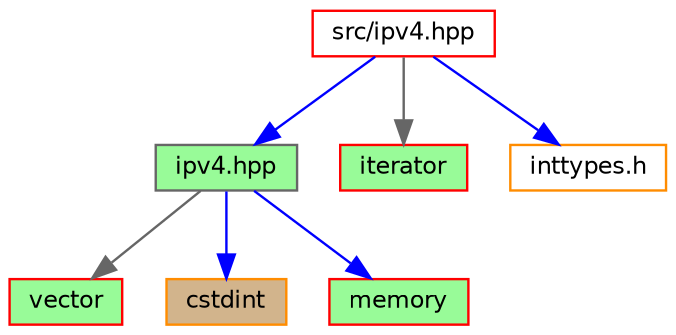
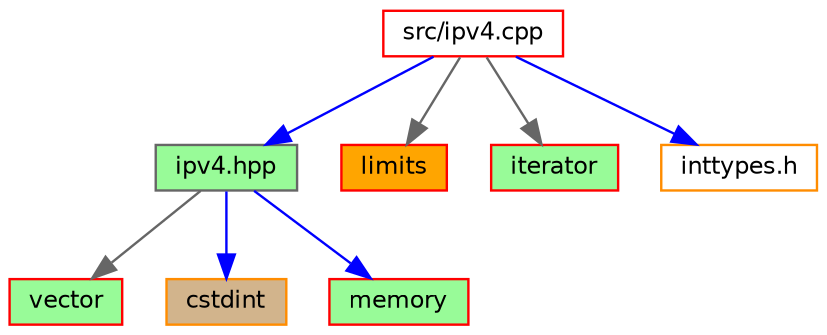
(404, 34) -> (473, 34)
none -> (394, 168)
